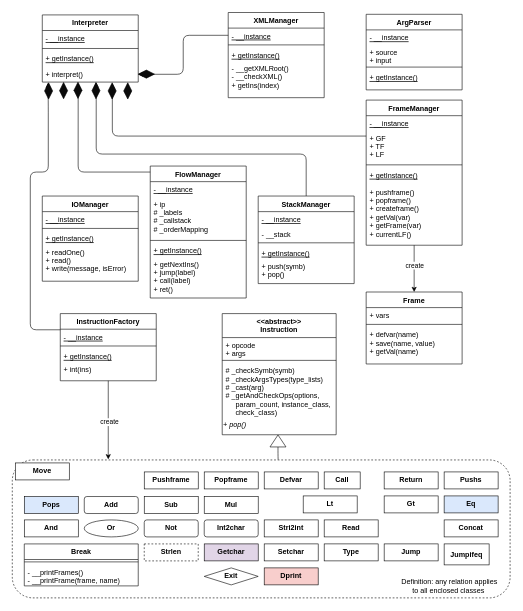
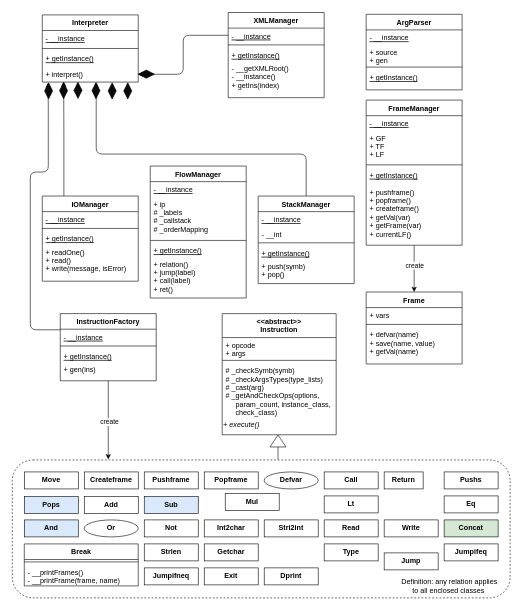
(385, 52) -> (385, 52)
(263, 68) -> (263, 68)
(221, 136) -> none
none -> (64, 148)
(79, 170) -> none
(279, 234) -> (274, 234)
(181, 264) -> (175, 264)
(81, 370) -> (82, 370)
(237, 425) -> (245, 425)
(42, 471) -> (51, 480)
none -> (111, 480)
(291, 480) -> (291, 480)
(342, 480) -> (351, 480)
(411, 480) -> (404, 480)
(330, 504) -> (351, 504)
(411, 504) -> none
(471, 504) -> (471, 504)
(111, 505) -> (111, 505)
(171, 505) -> (171, 505)
(231, 505) -> (252, 502)
(51, 528) -> (51, 528)
(171, 528) -> (171, 528)
(231, 528) -> (231, 528)
none -> (411, 528)
(471, 528) -> (471, 528)
(171, 552) -> (171, 552)
(231, 552) -> (231, 552)
(291, 552) -> none
(411, 552) -> (411, 561)
(467, 554) -> (471, 552)
none -> (171, 576)
(231, 576) -> (231, 576)
(291, 576) -> (291, 576)
